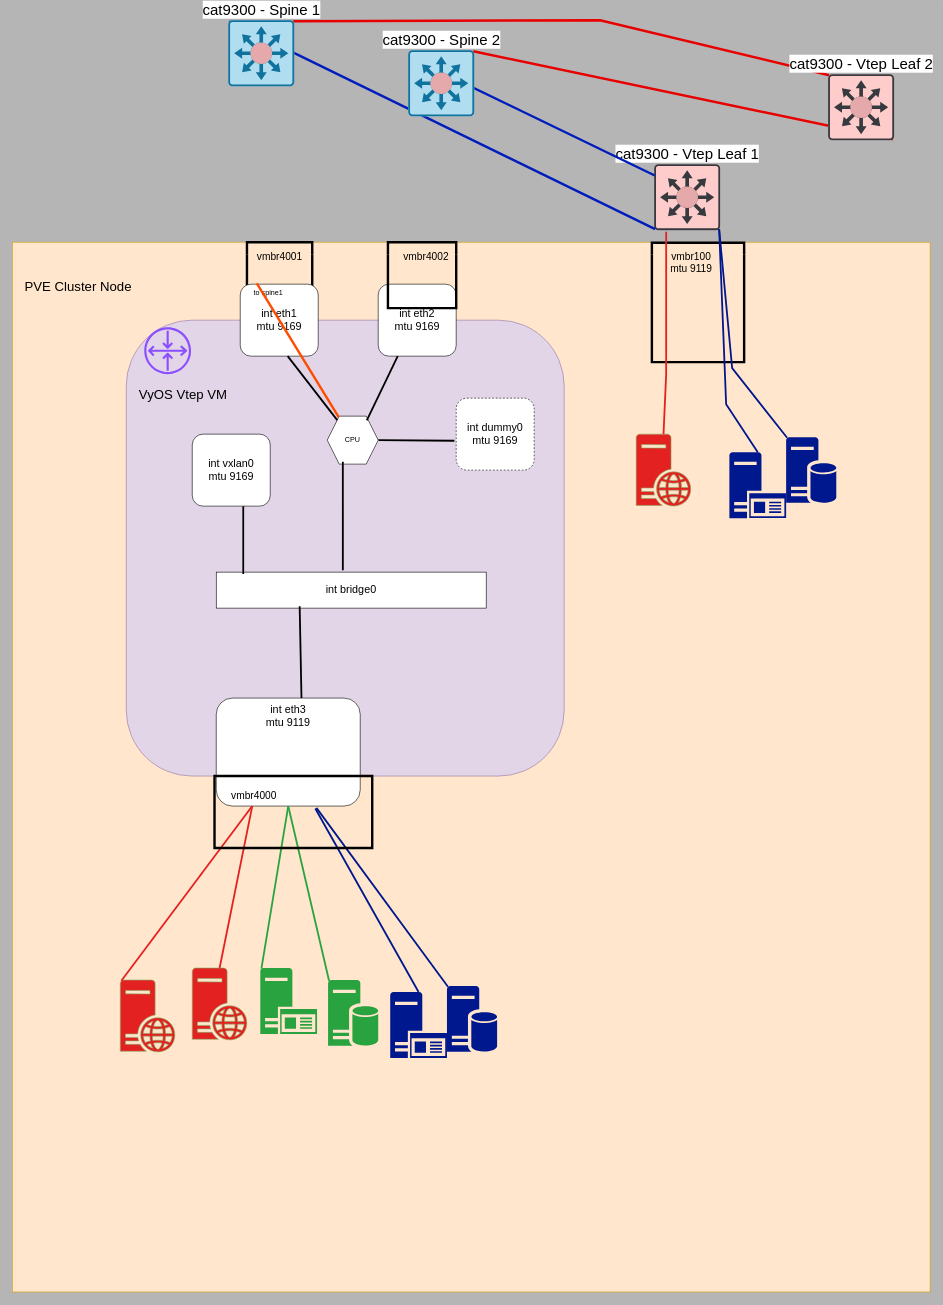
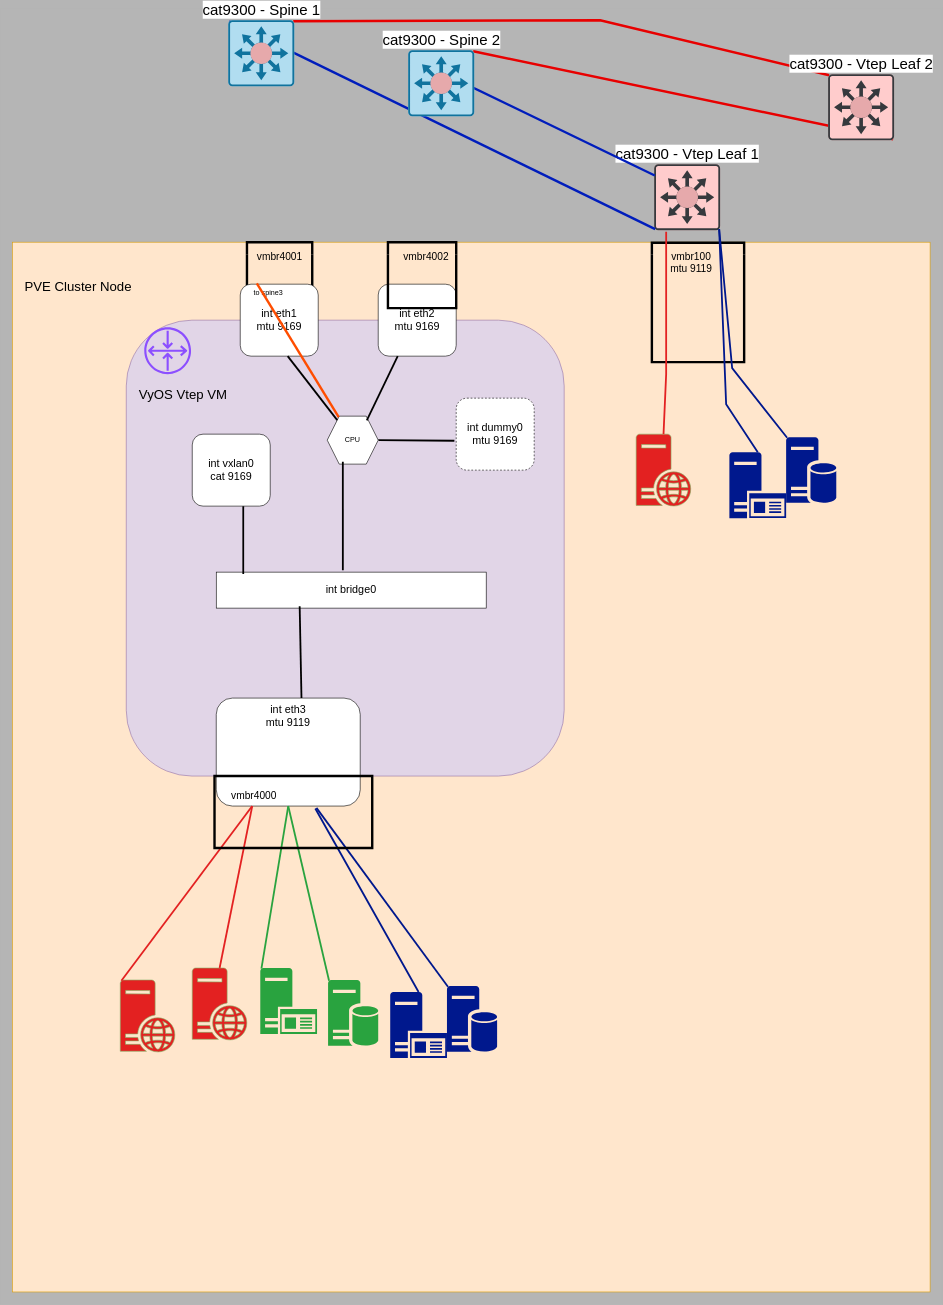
(269, 293) -> (269, 293)
(231, 470) -> (231, 470)
